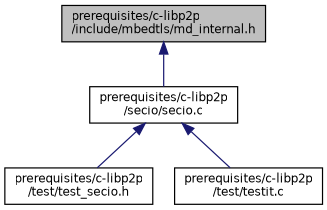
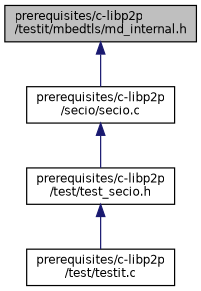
(164, 24) -> (101, 24)
(211, 150) -> (101, 233)
